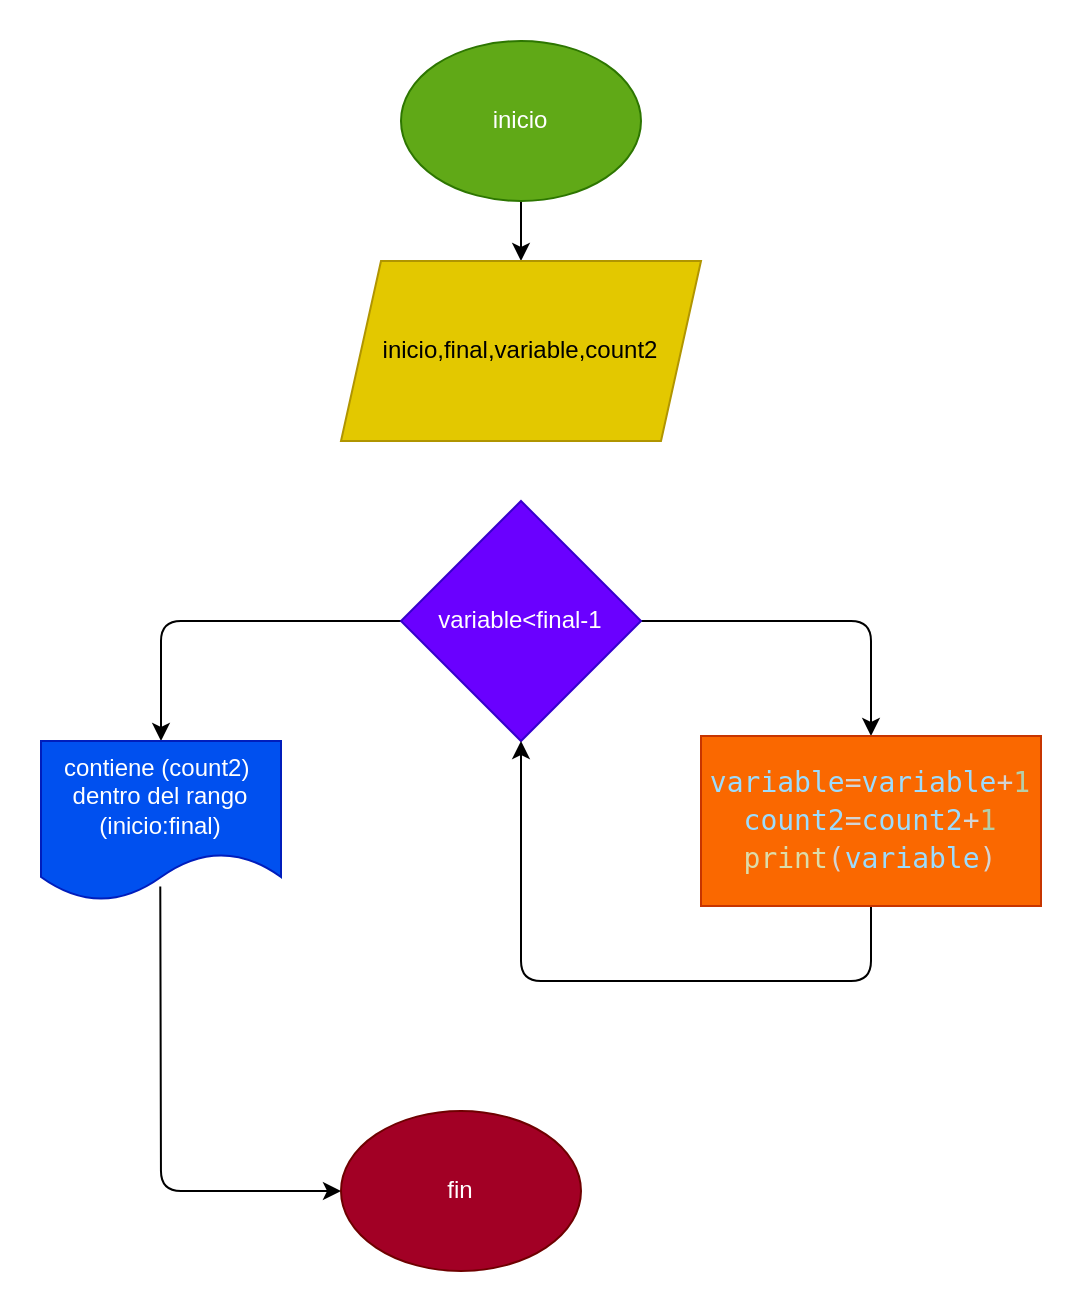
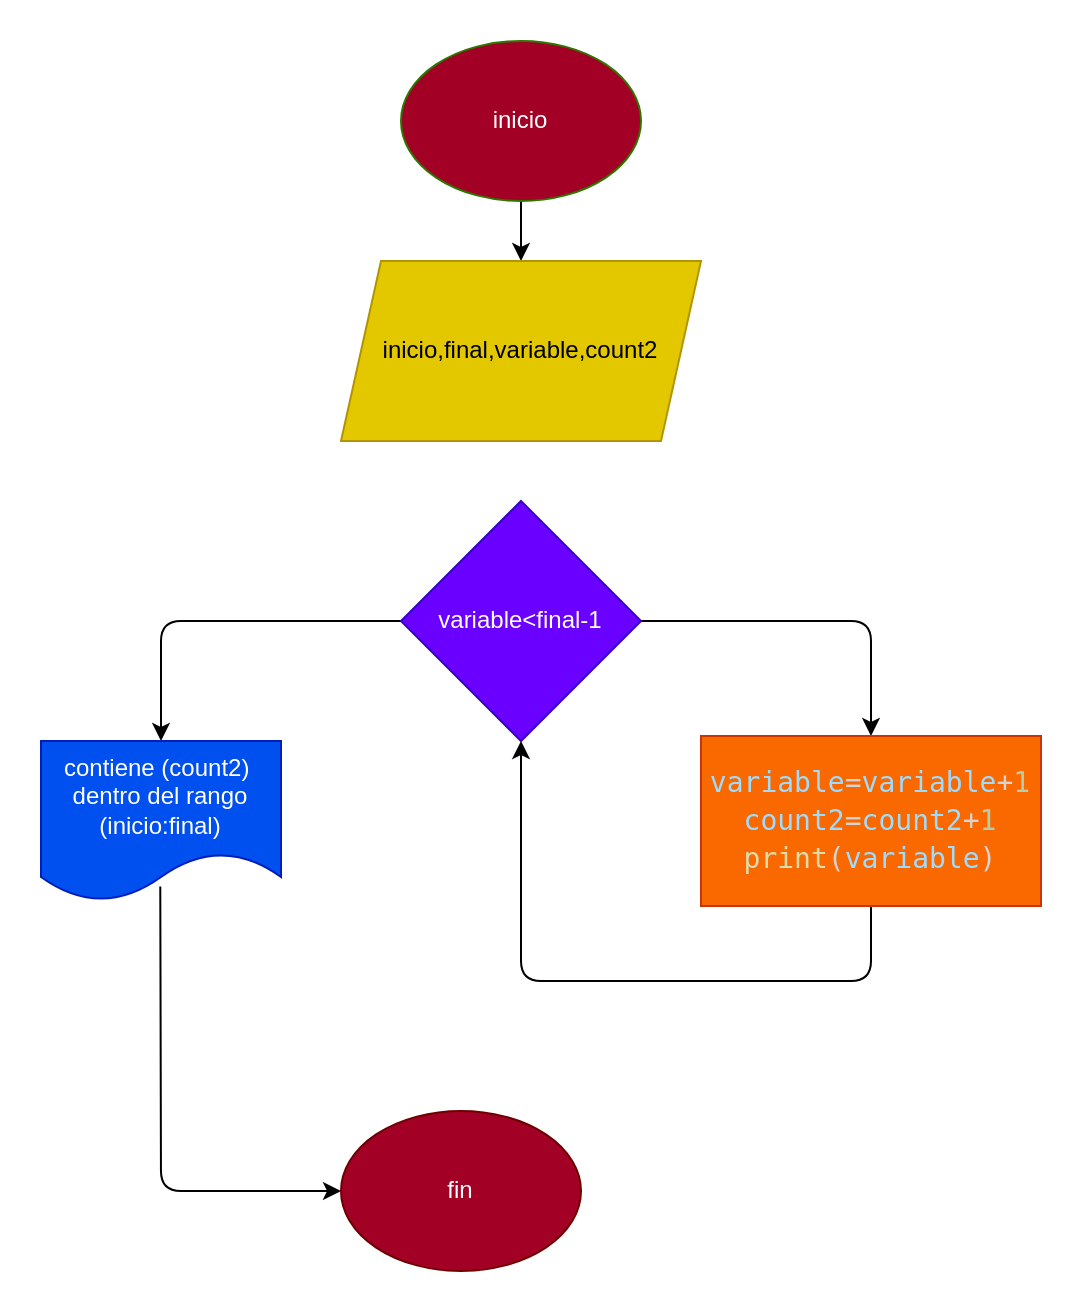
(521, 121) -> (521, 121)
